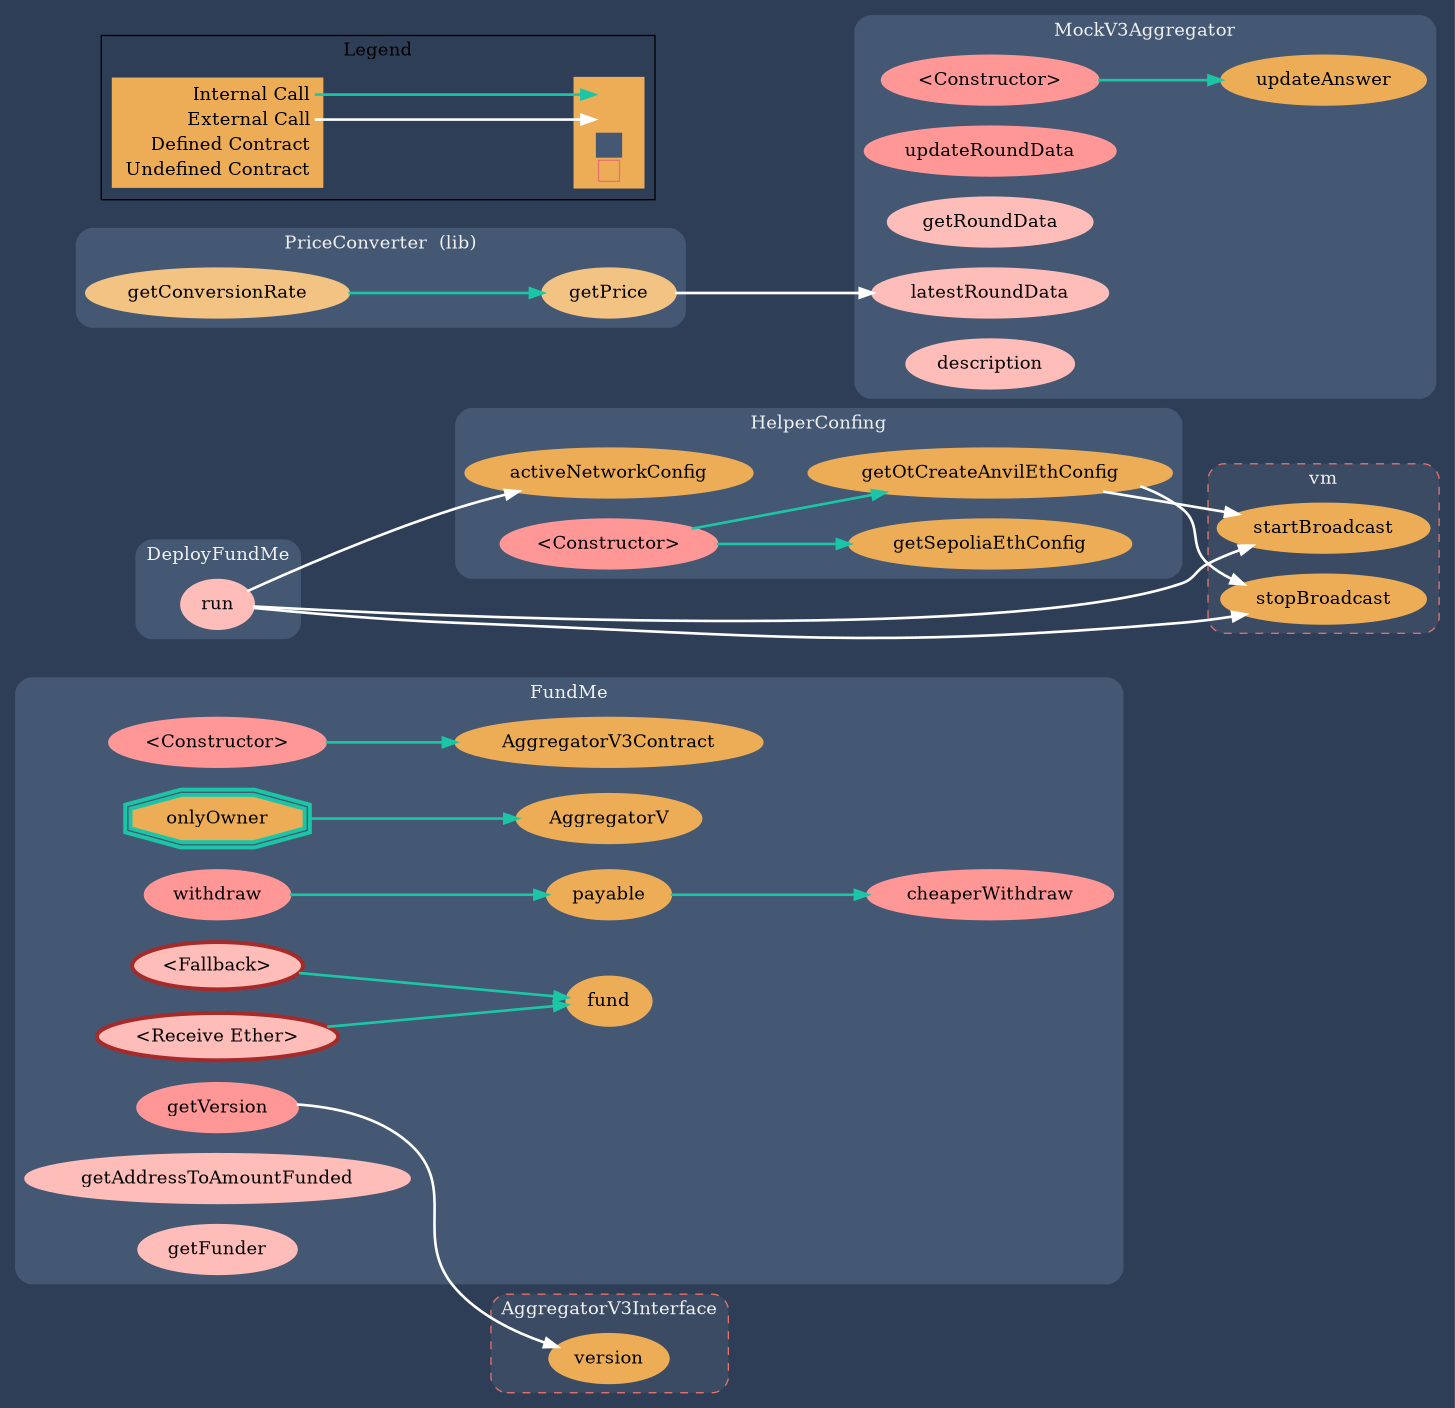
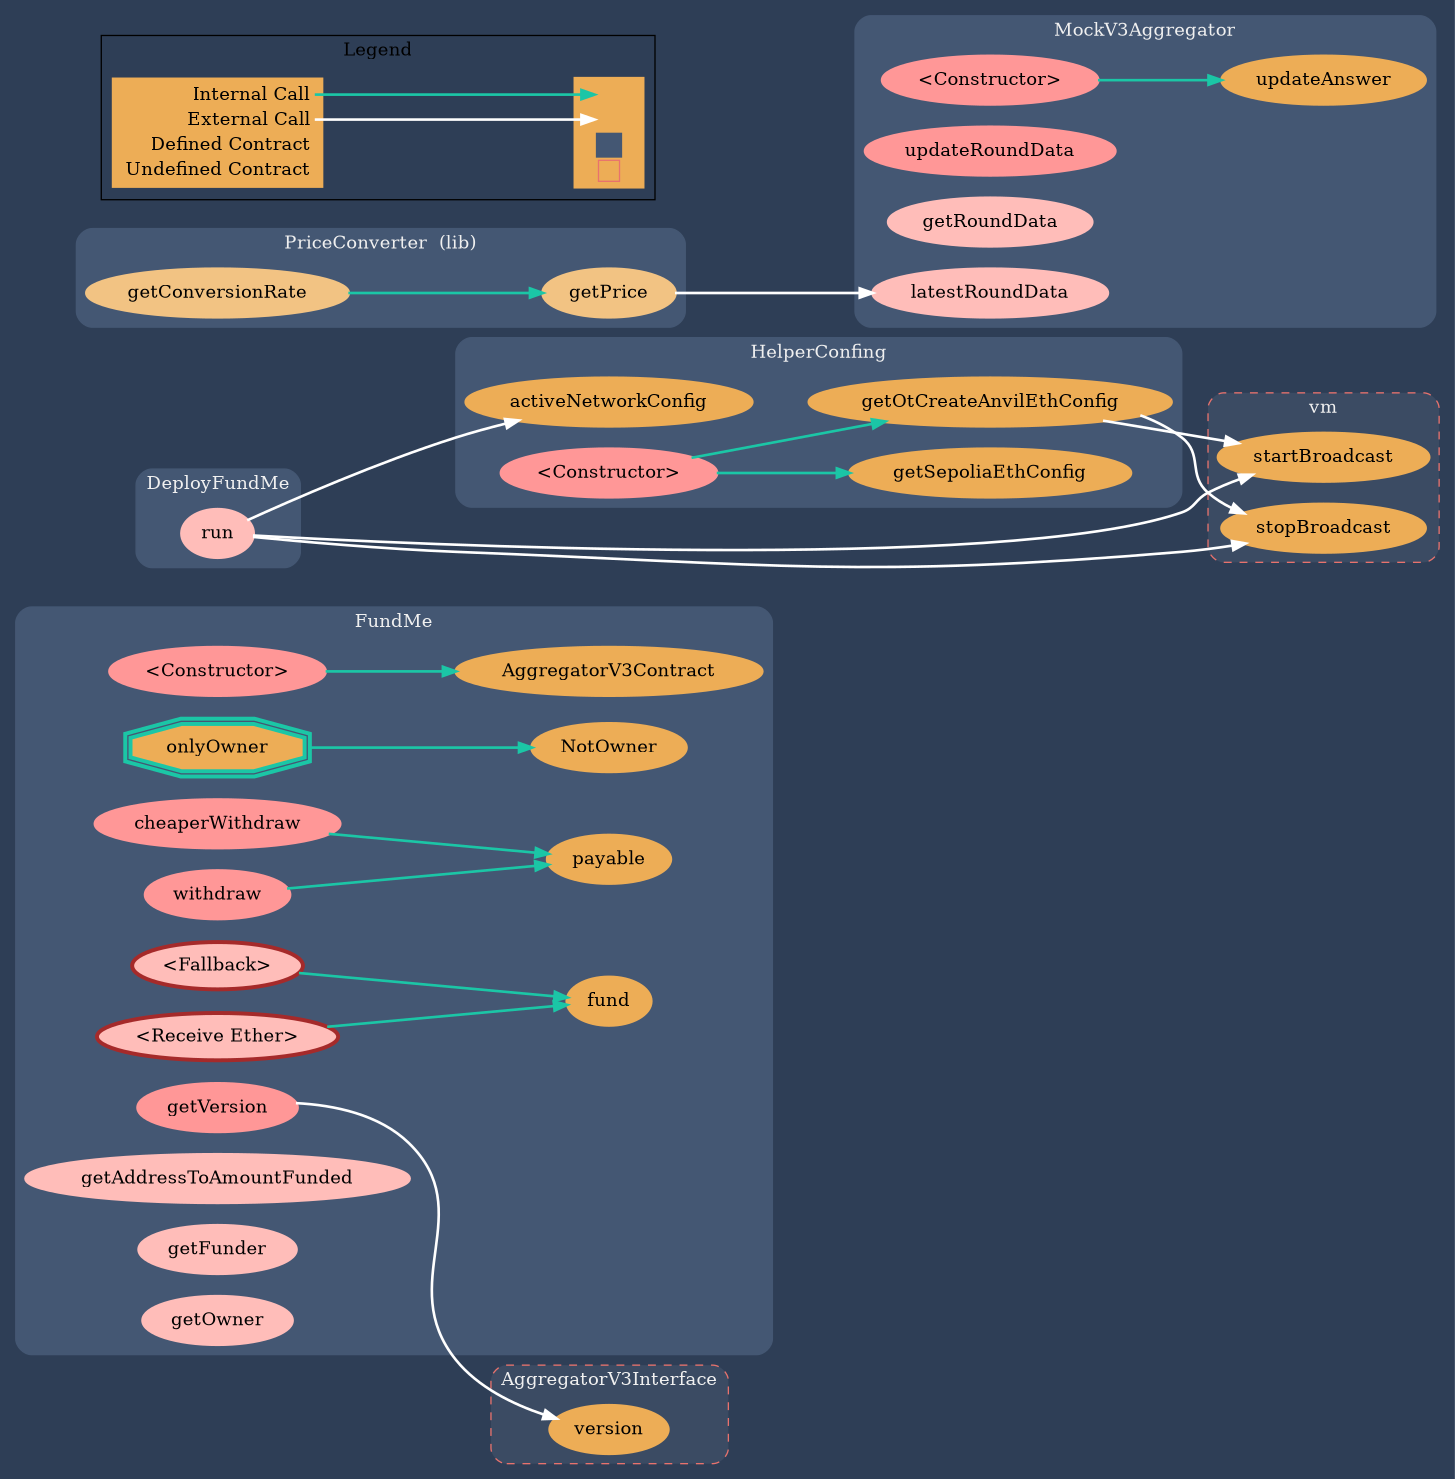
(990, 364) -> none
(609, 819) -> (609, 748)
(763, 895) -> (432, 843)
none -> (218, 1320)
